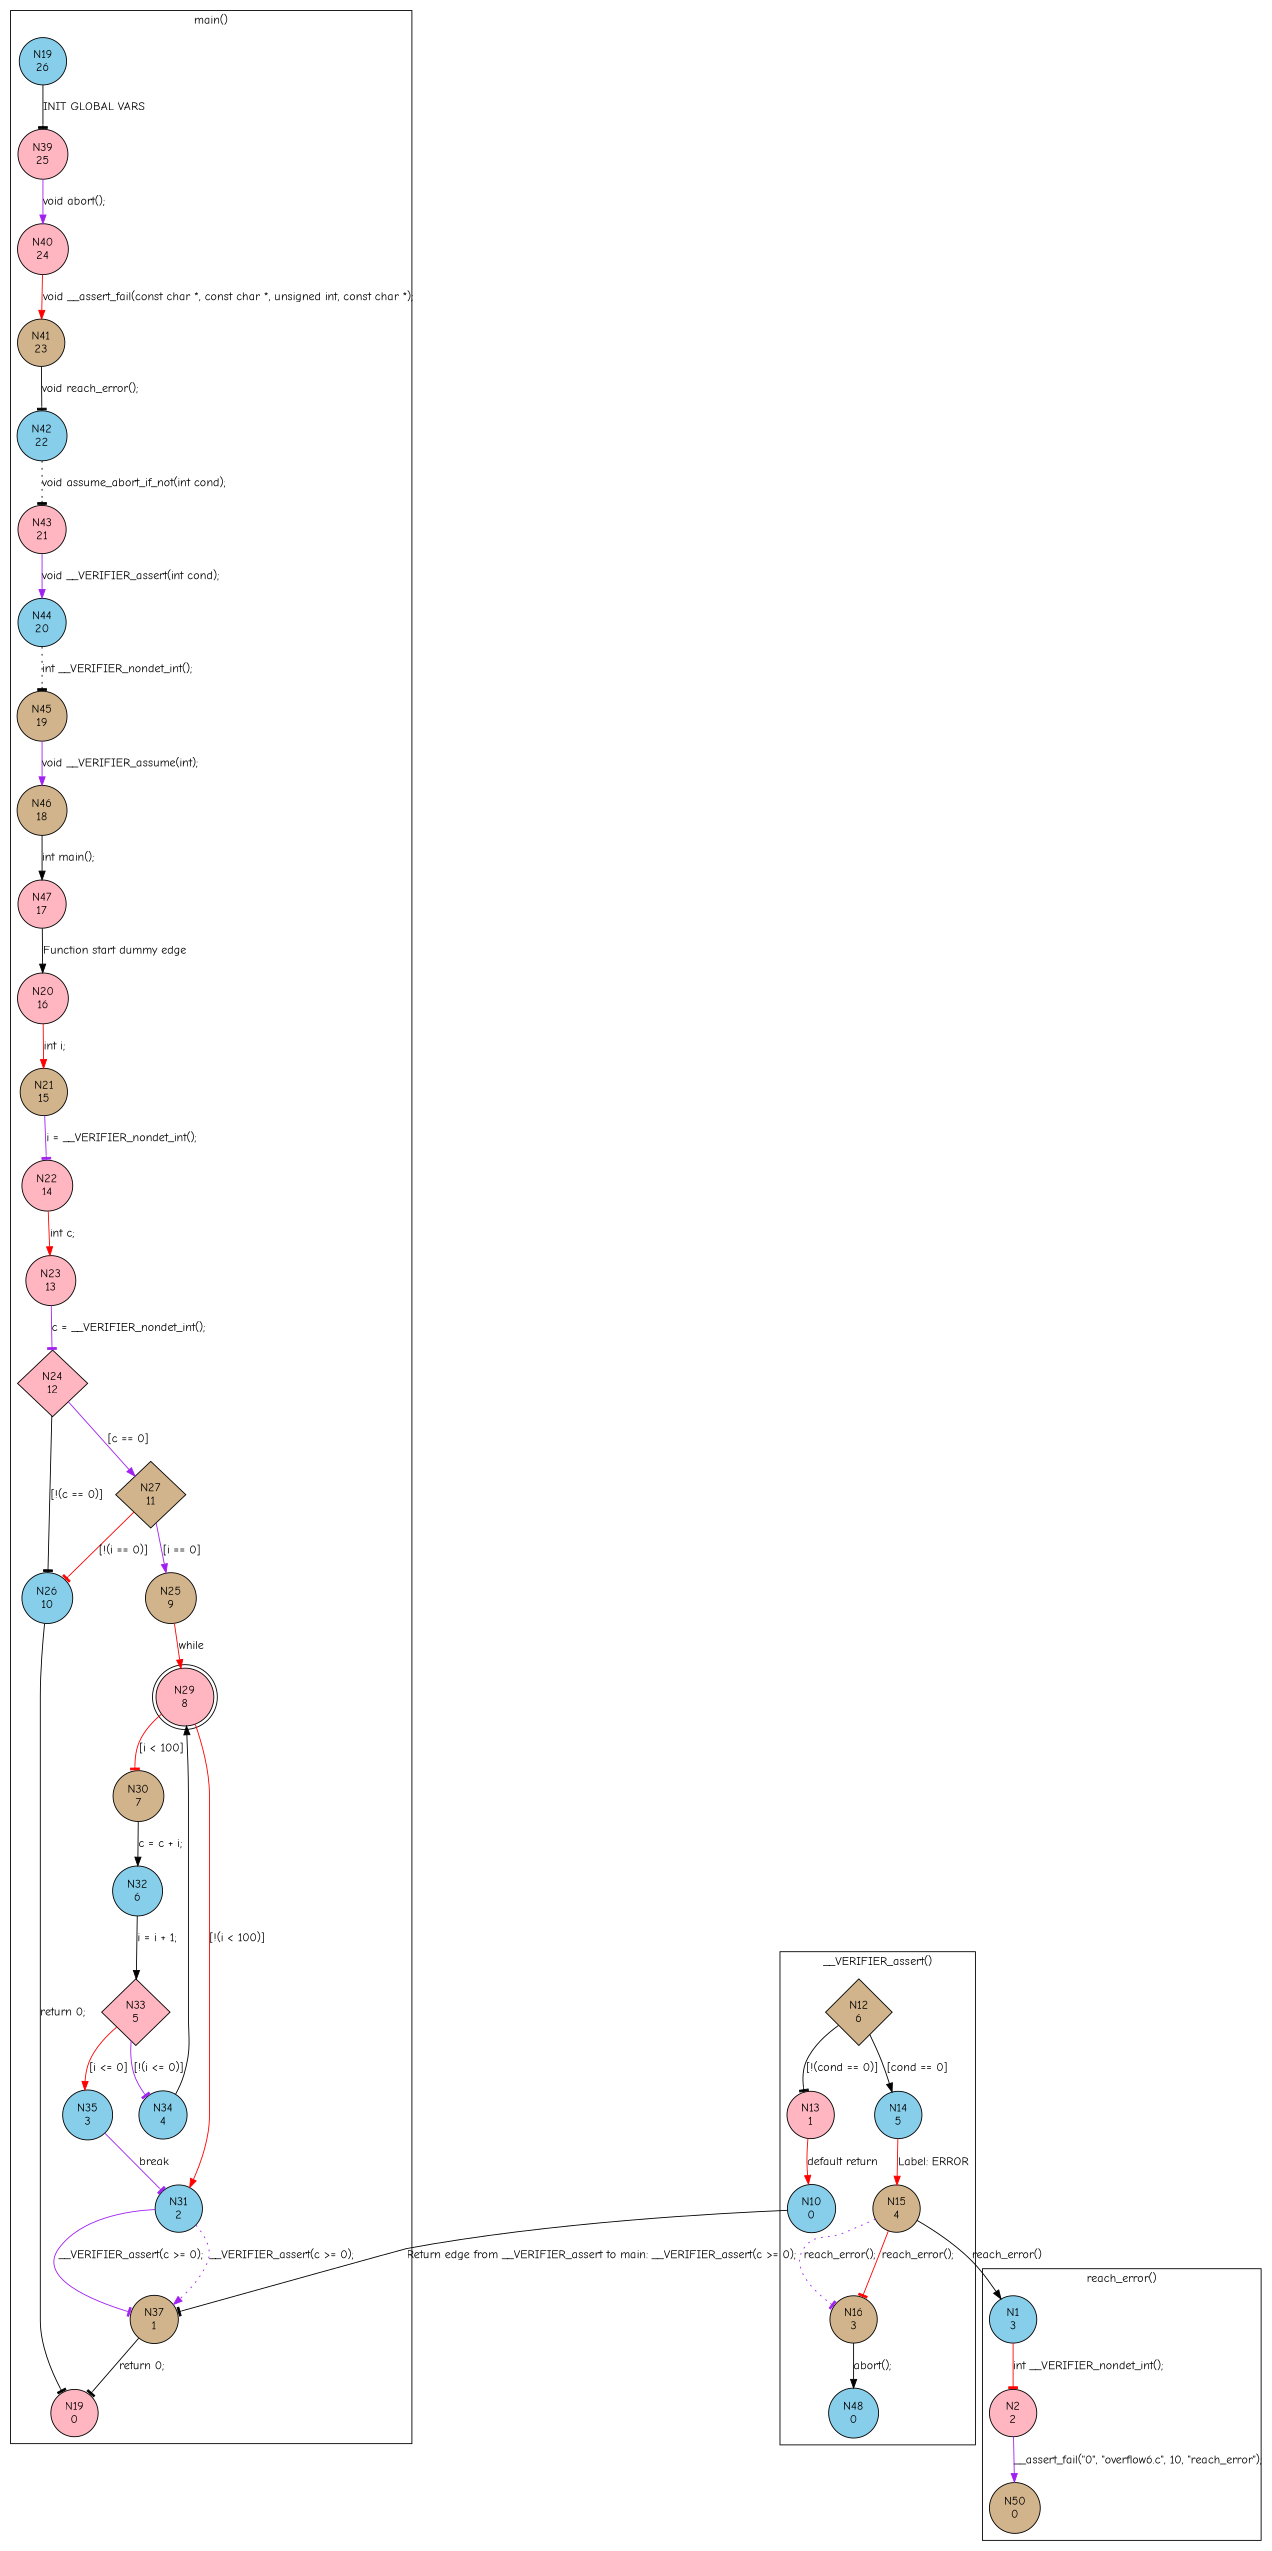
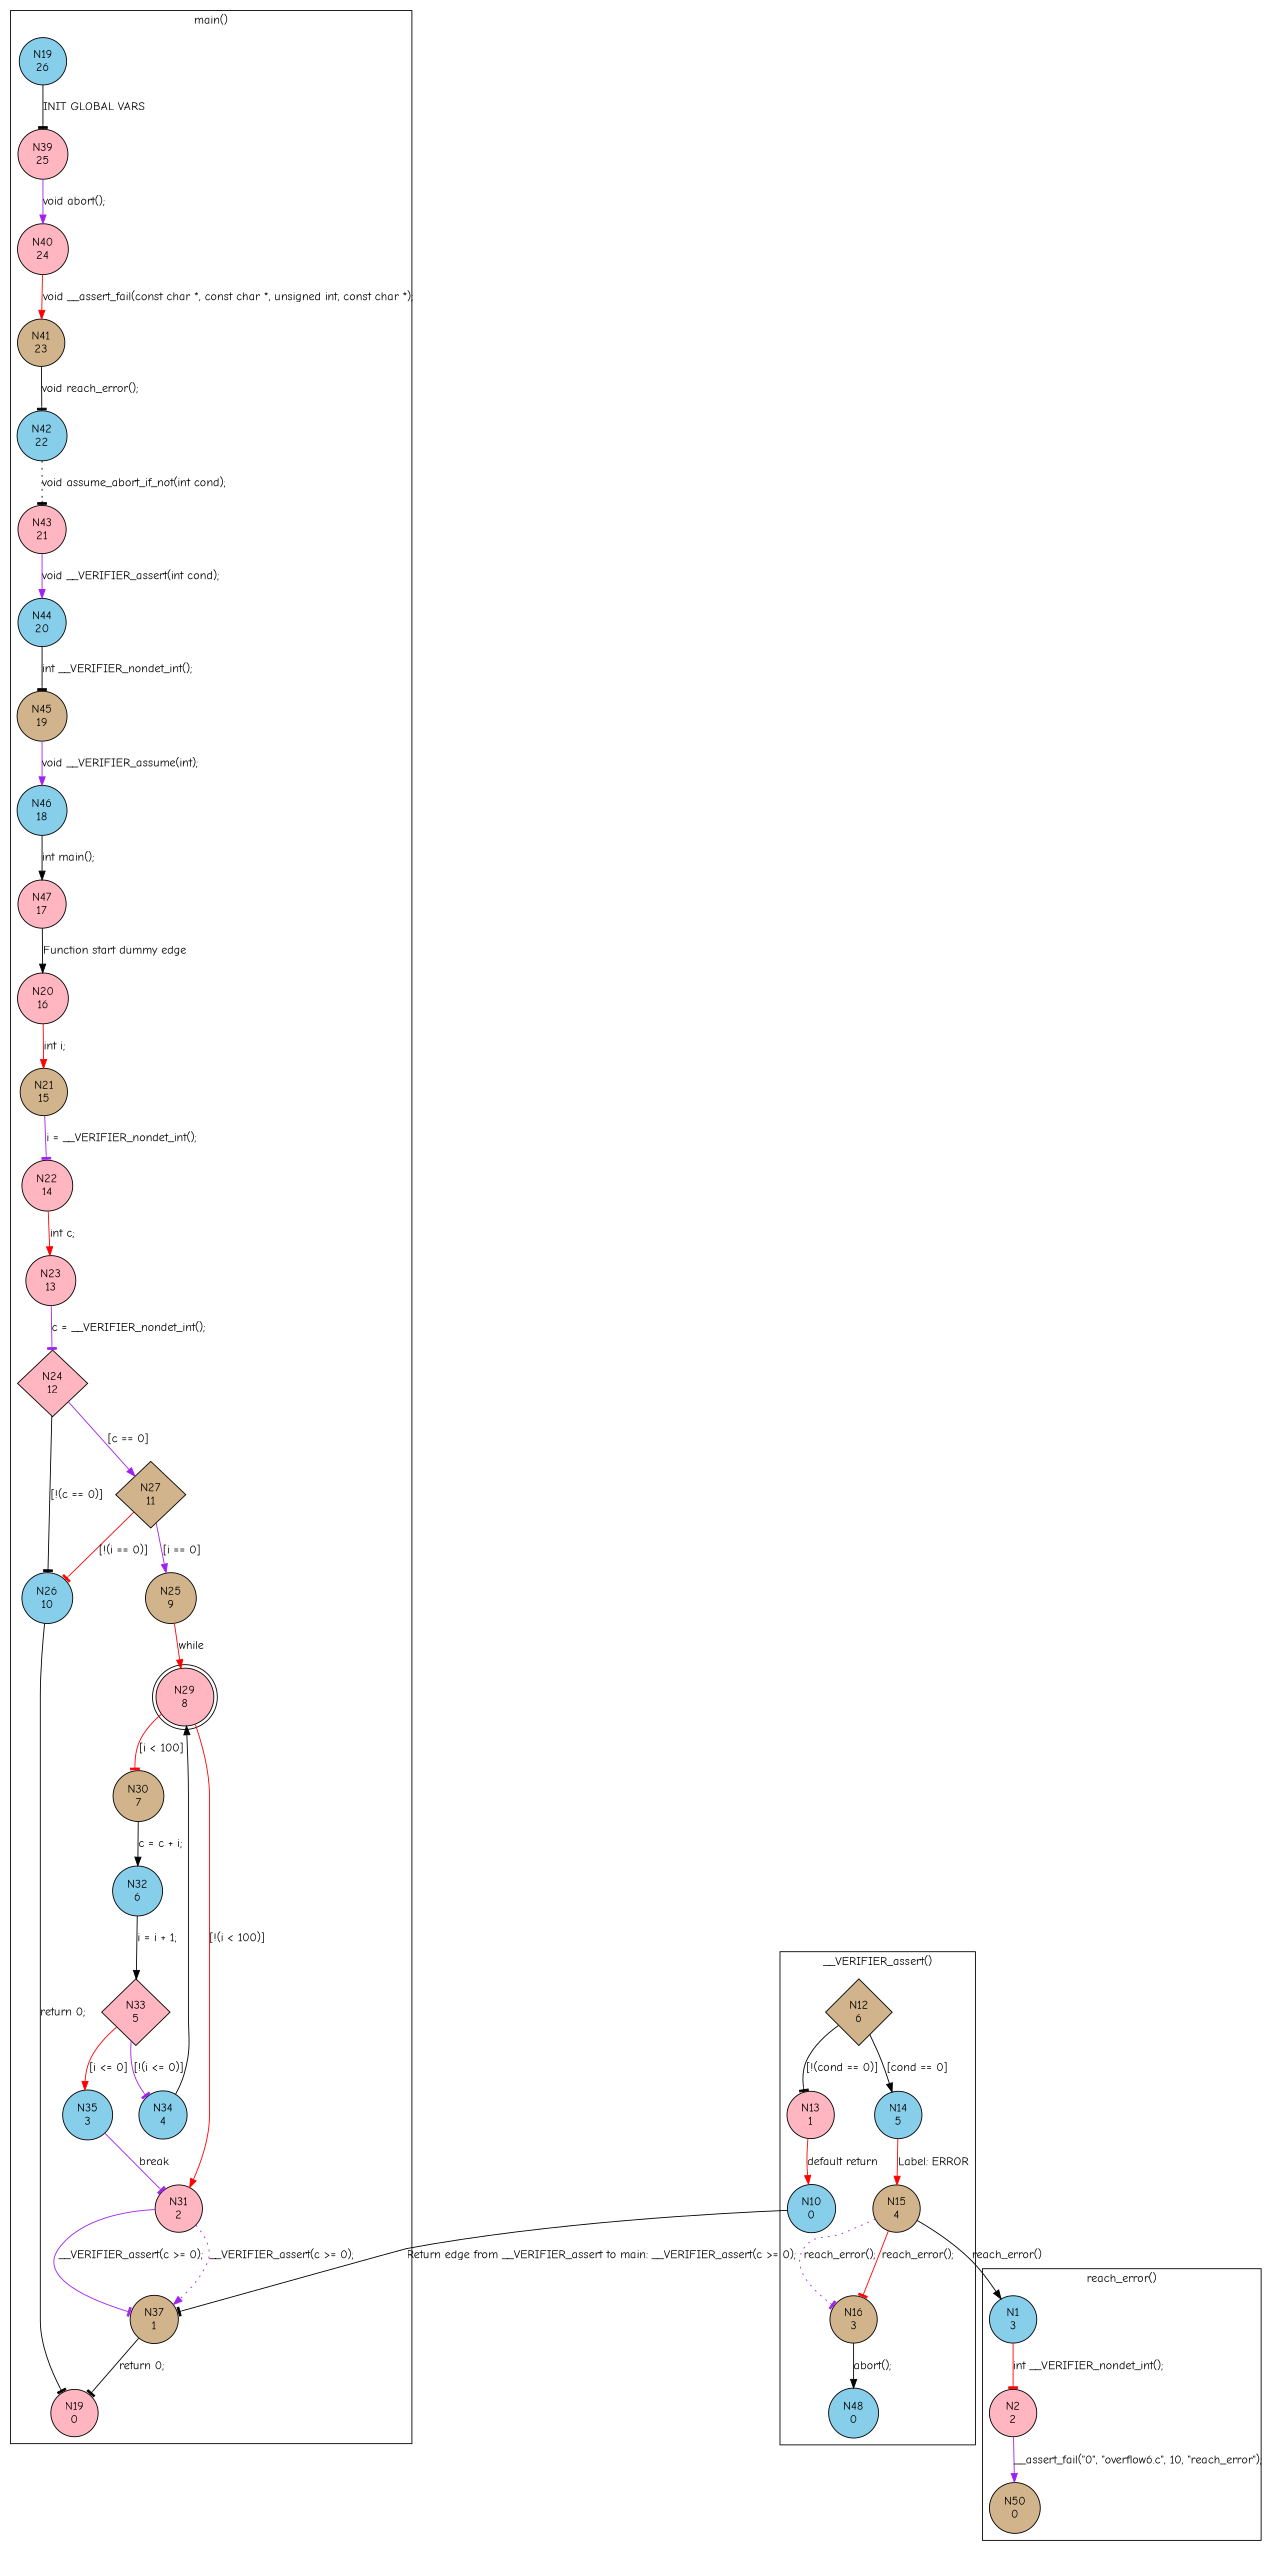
(42, 667) -> (42, 667)
(42, 810) -> (42, 810)
(179, 2209) -> (179, 2209)
